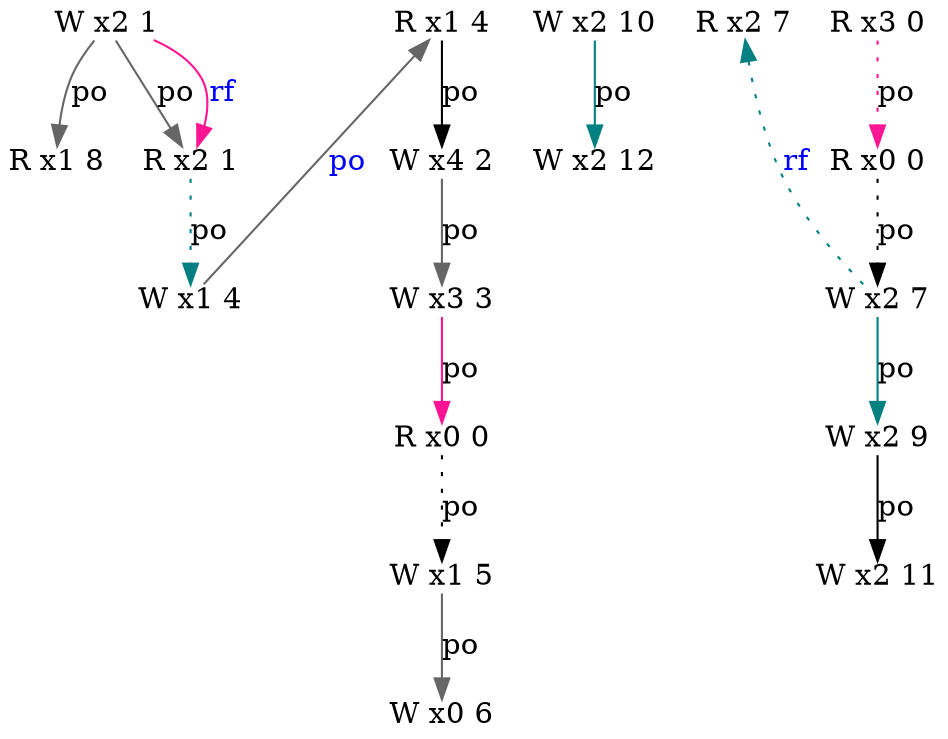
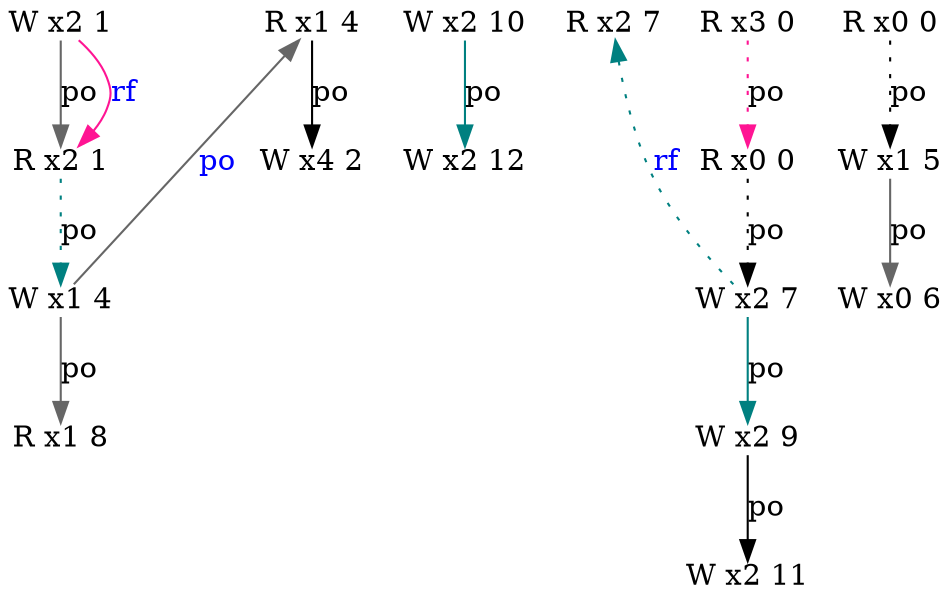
(70, 80) -> (61, 359)
(442, 301) -> none
